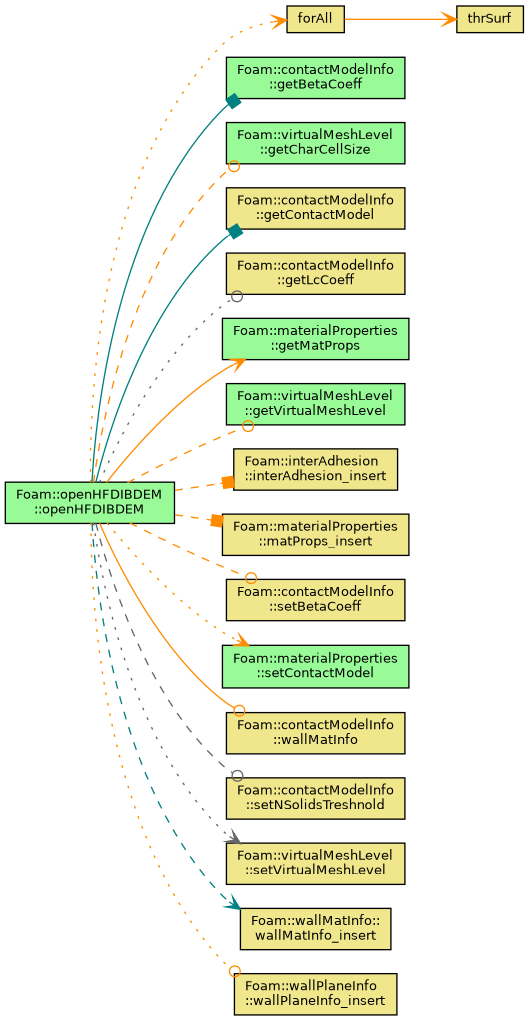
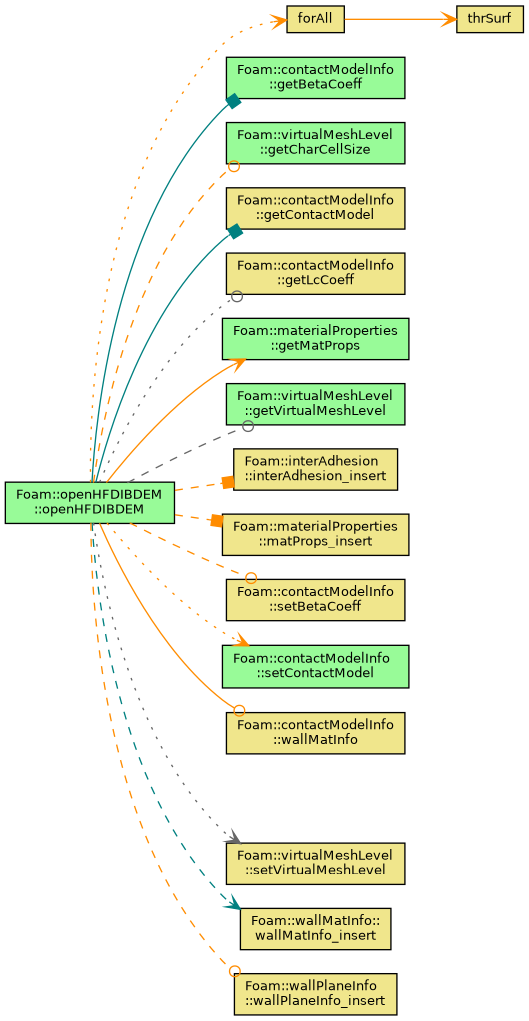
(184, 454) -> (184, 454)
(316, 667) -> (316, 667)
(121, 759) -> (121, 759)
(316, 799) -> none
